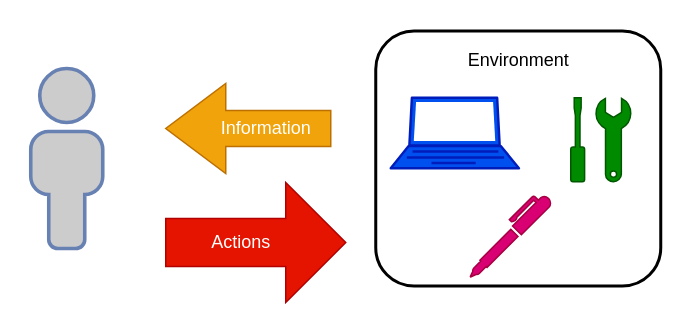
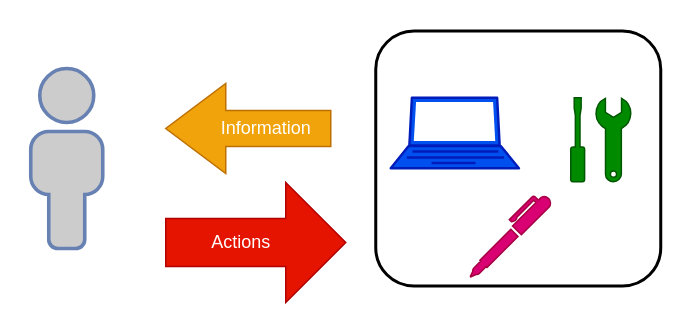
(518, 61) -> none
